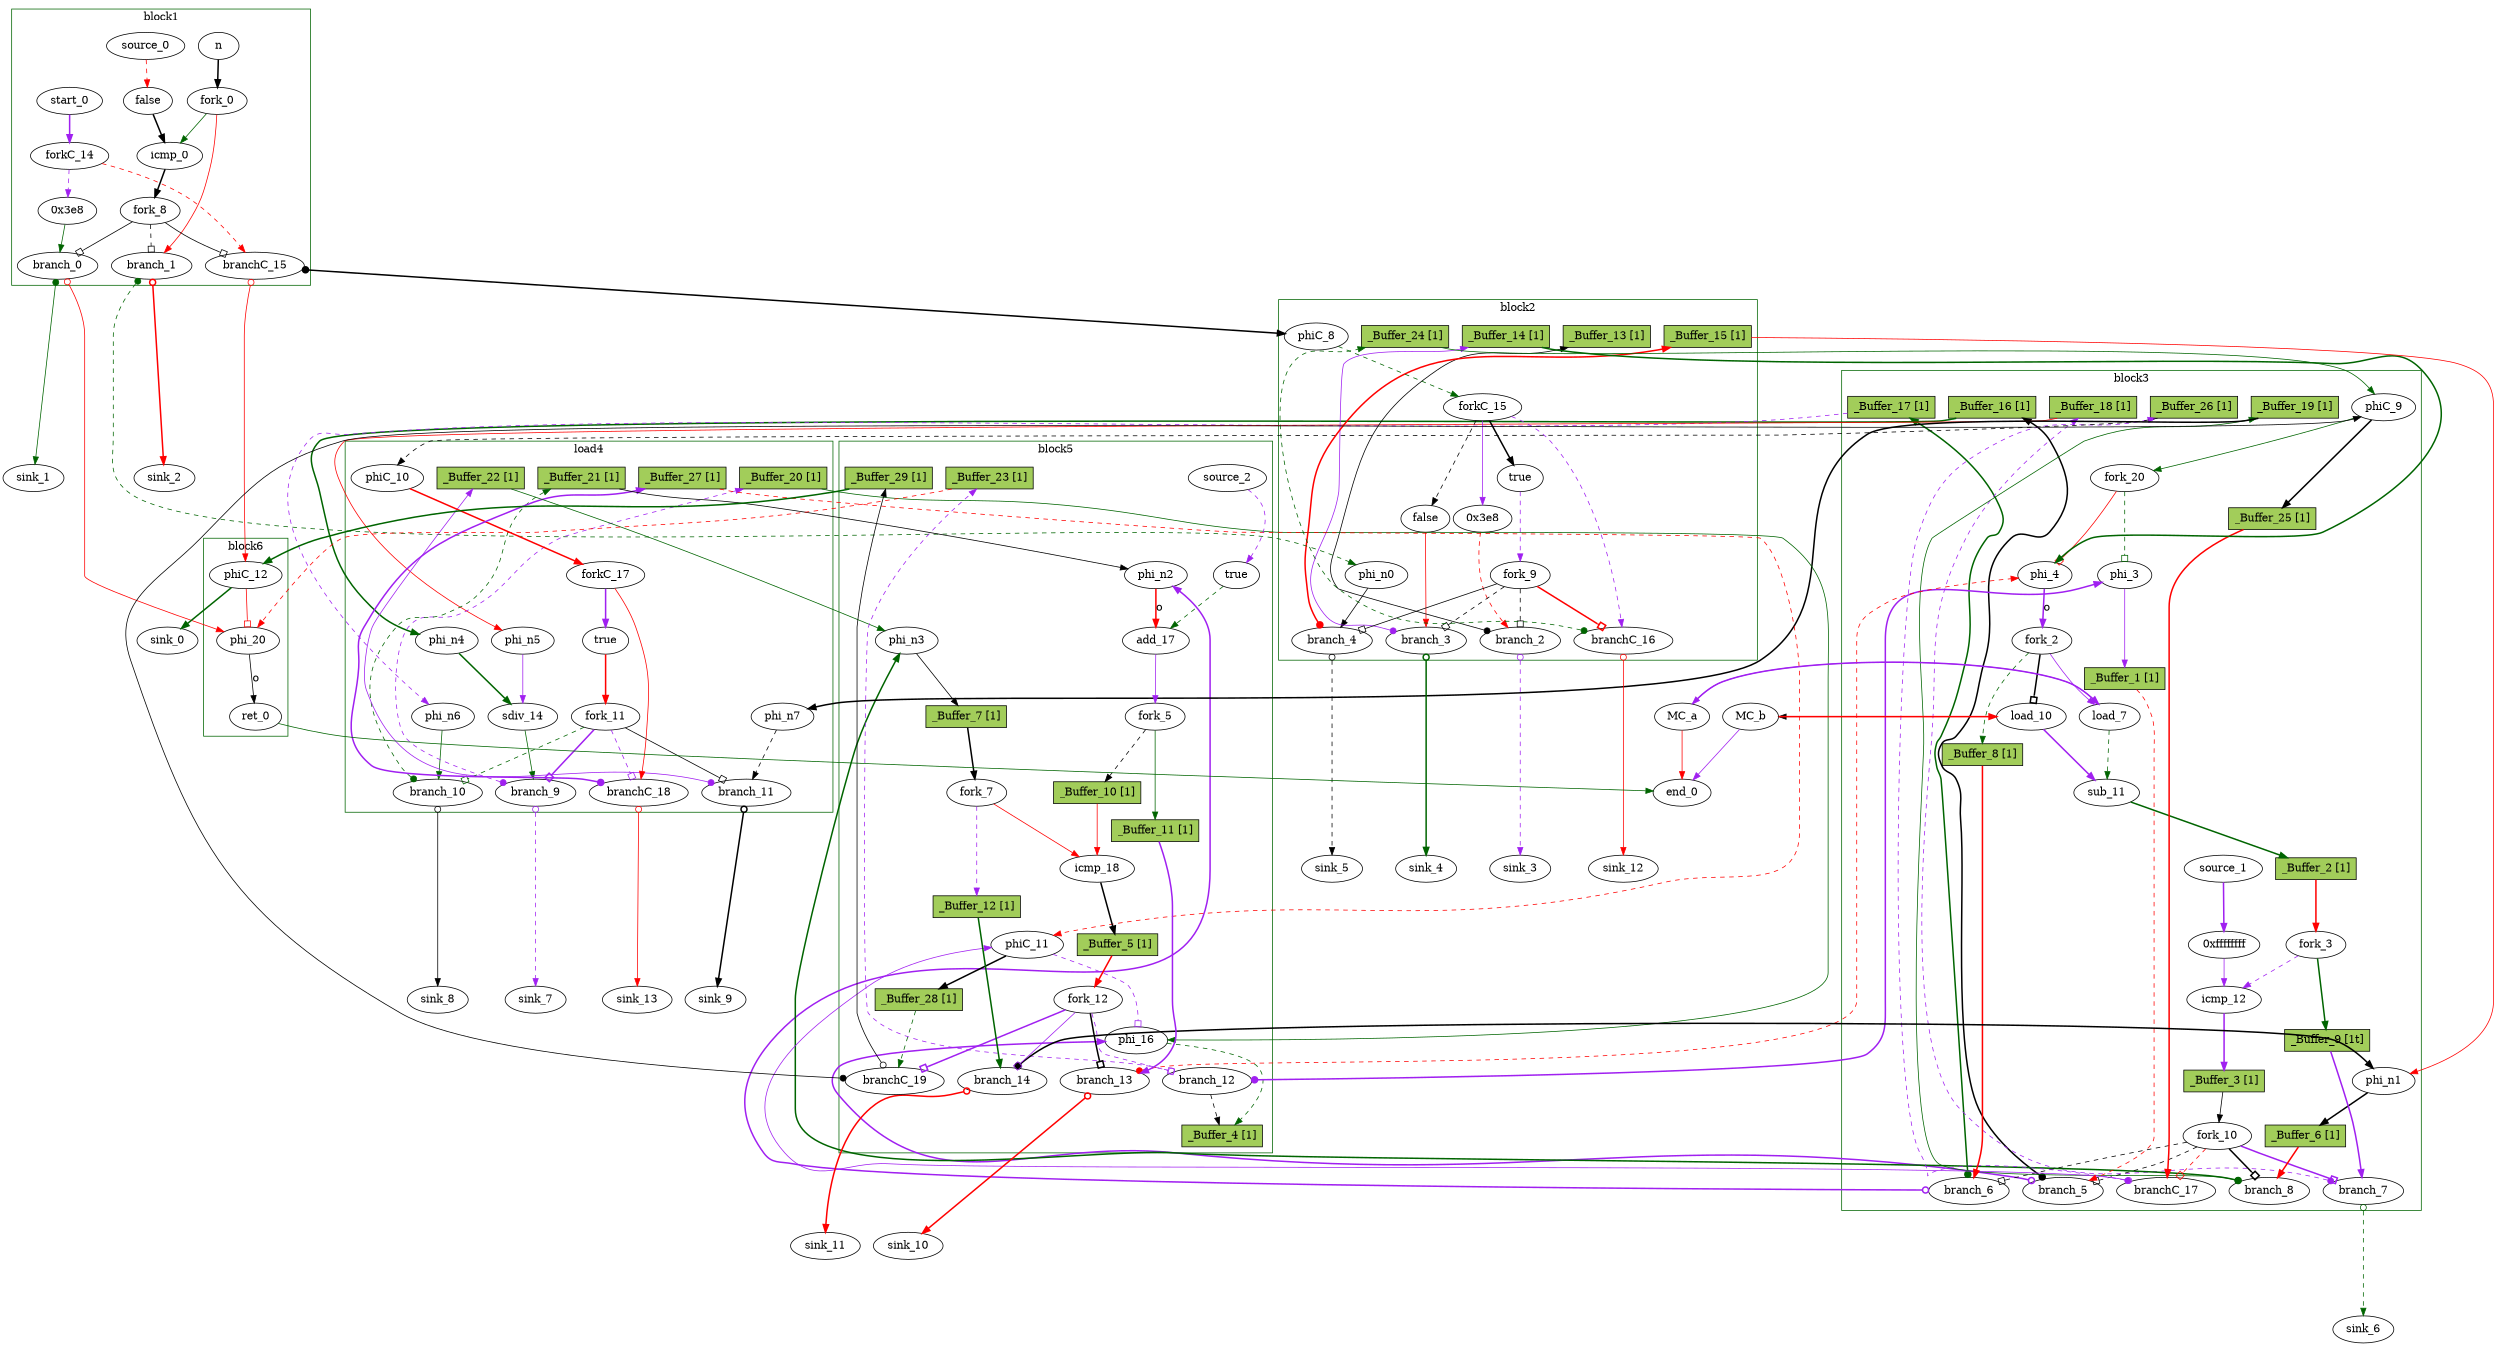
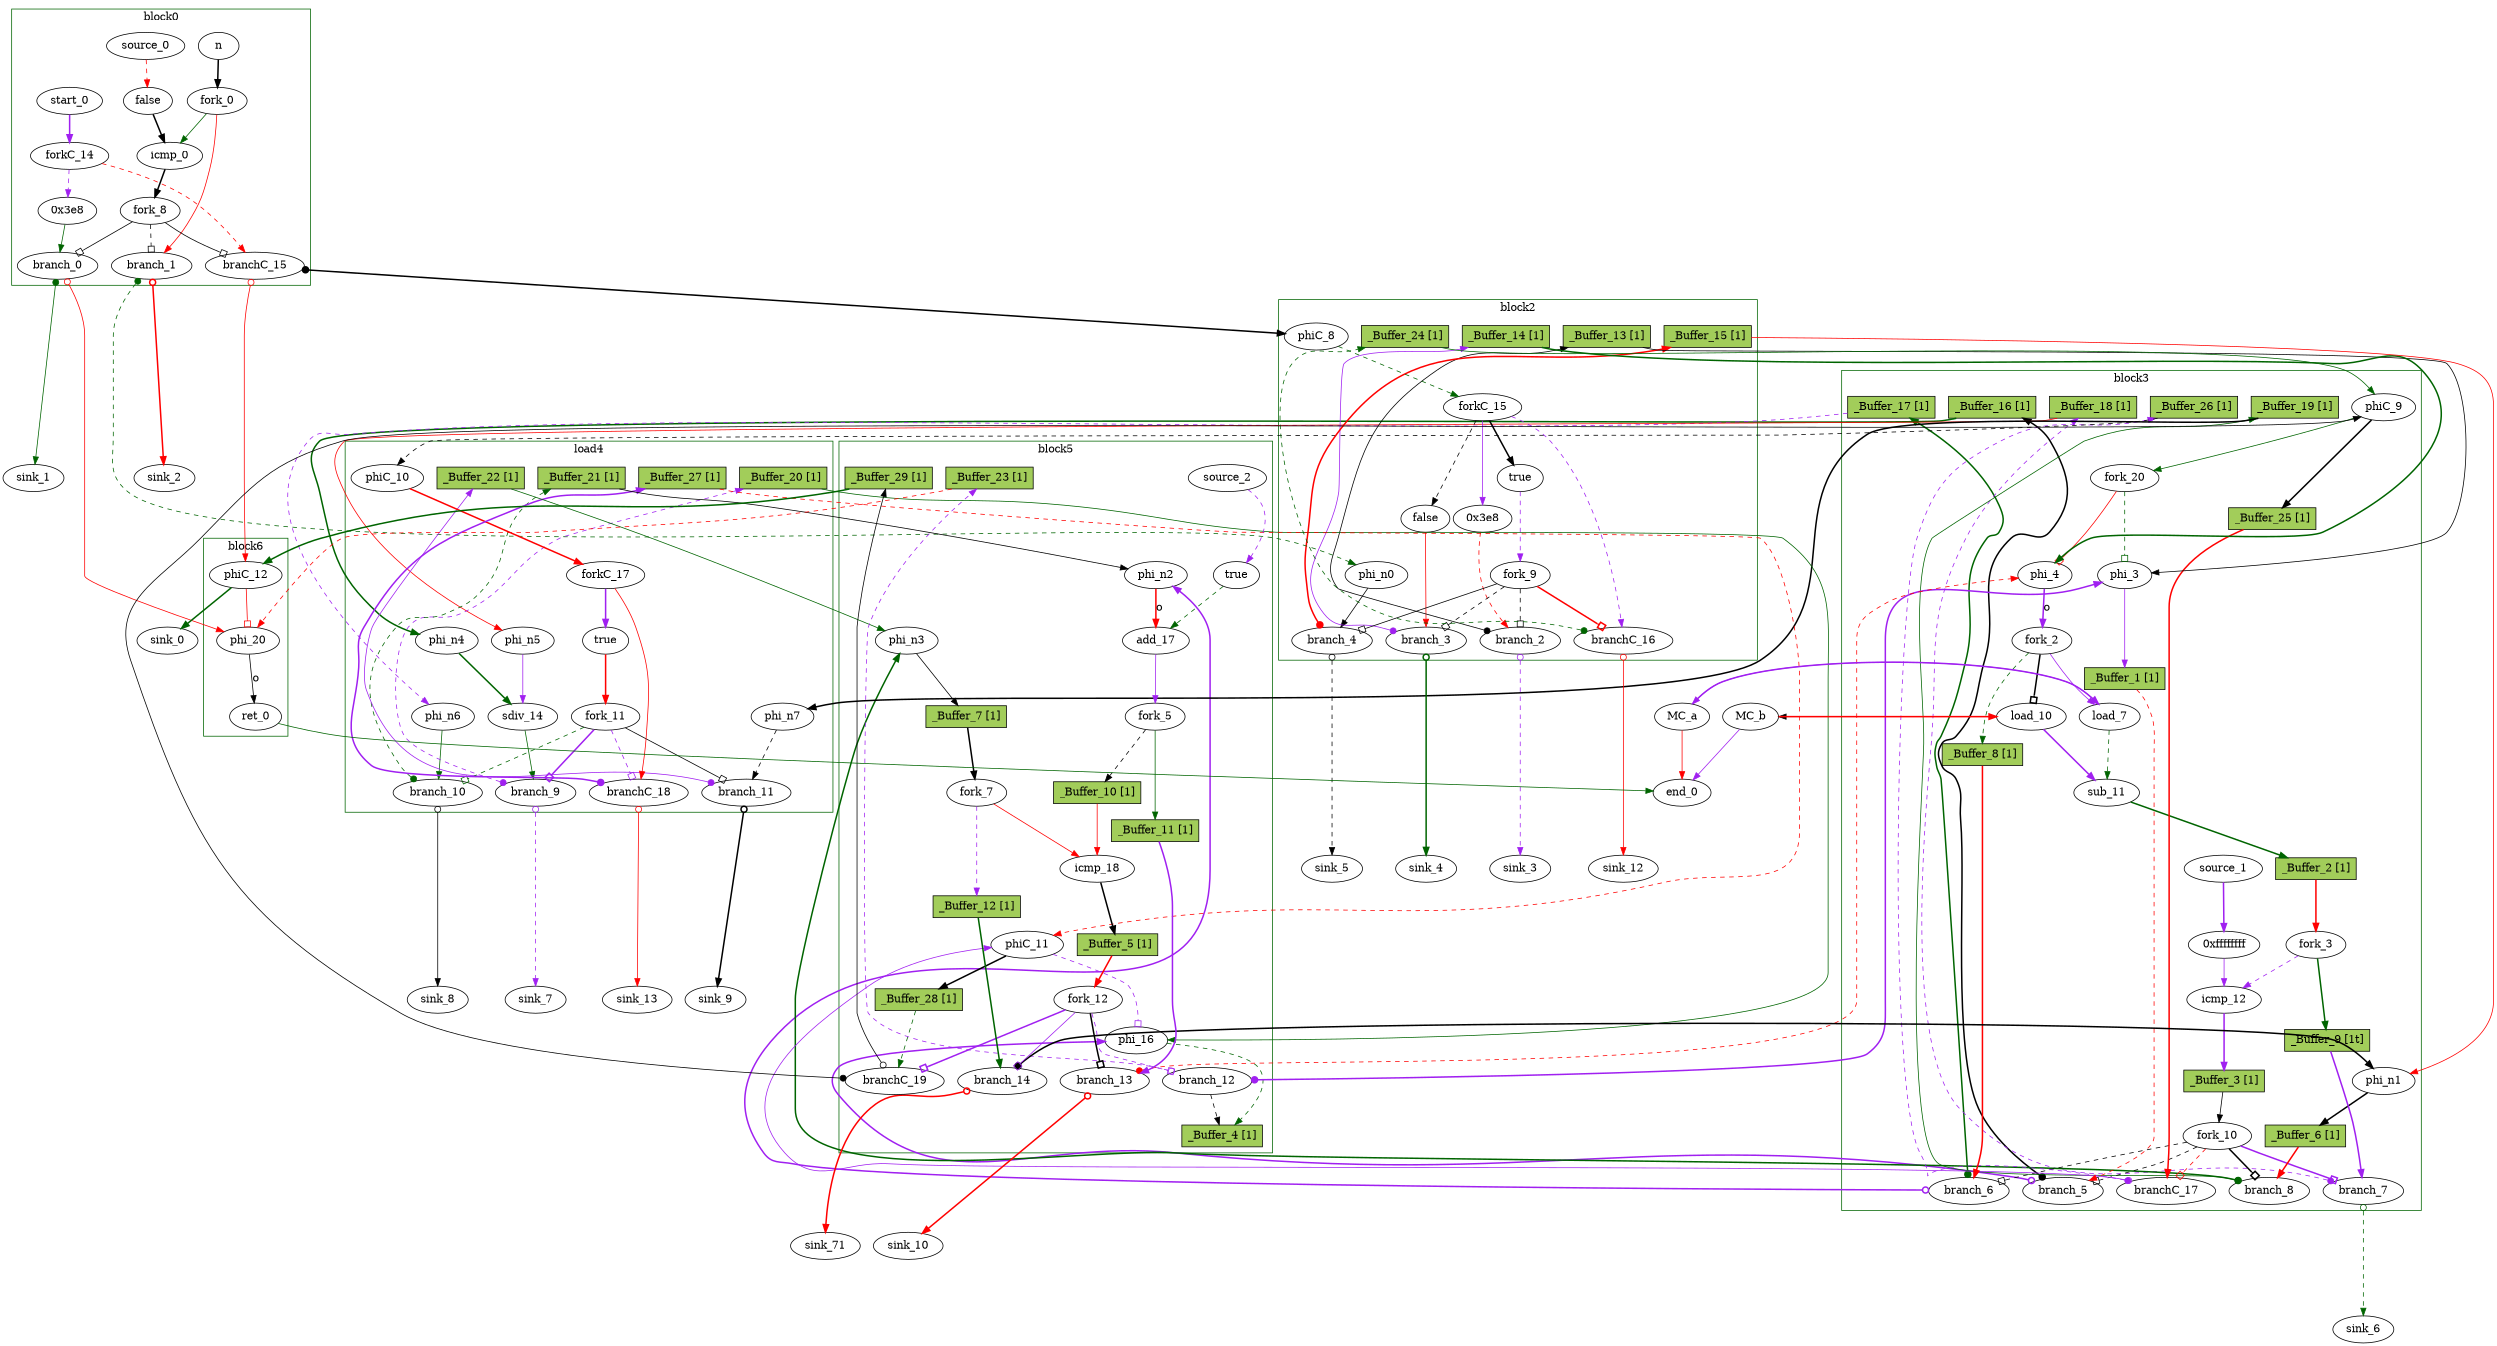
(161, 18) -> (161, 18)
none -> (2311, 355)
(825, 1246) -> (825, 1246)
